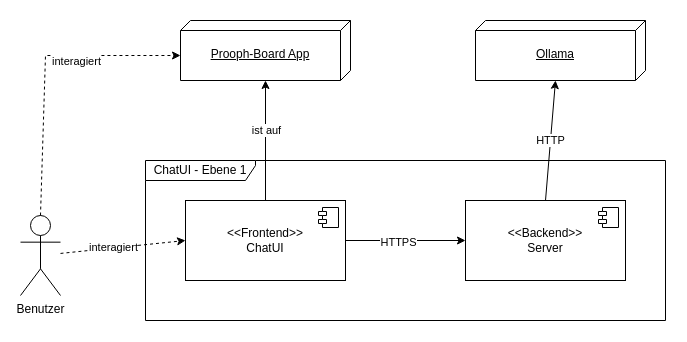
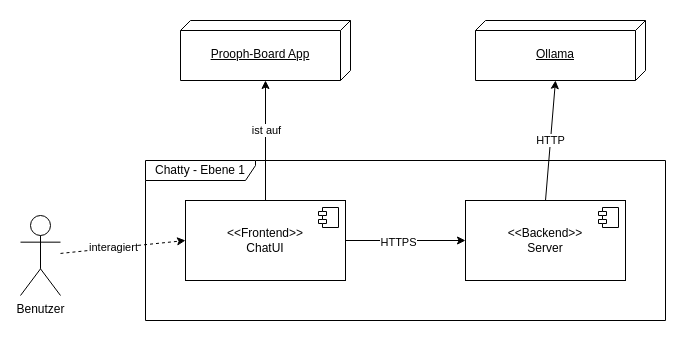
(43, 128) -> none
(201, 171) -> (201, 171)
